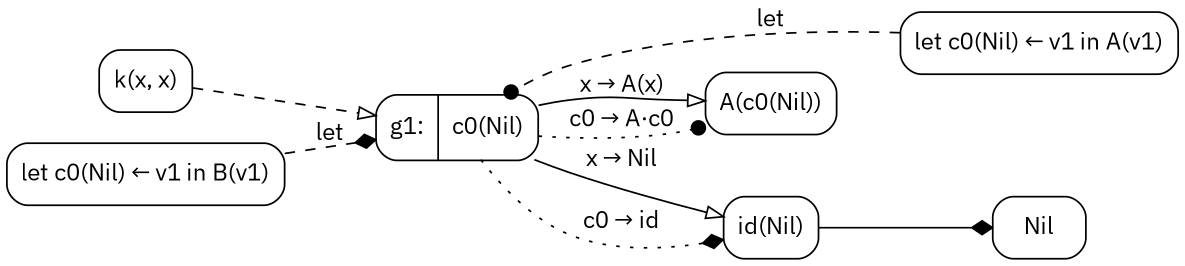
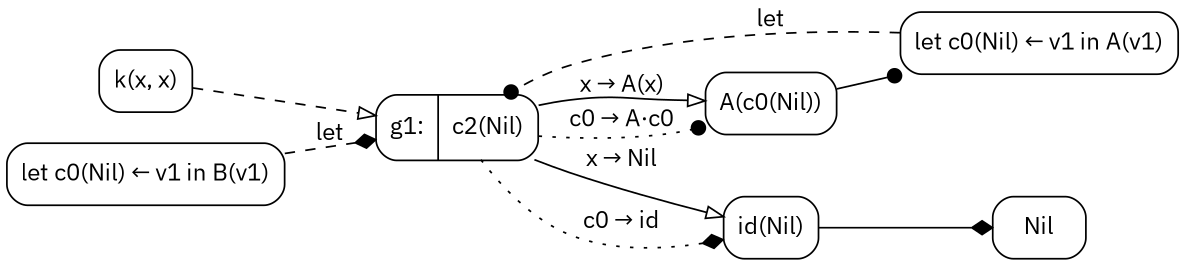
none -> (862, 83)
(488, 127) -> (488, 127)
